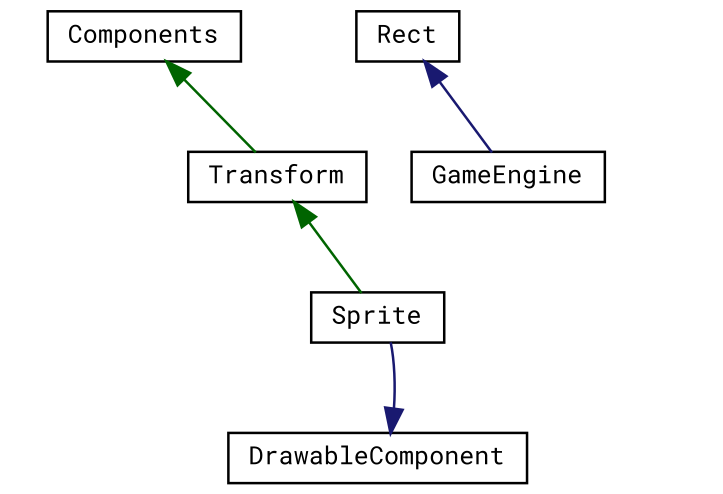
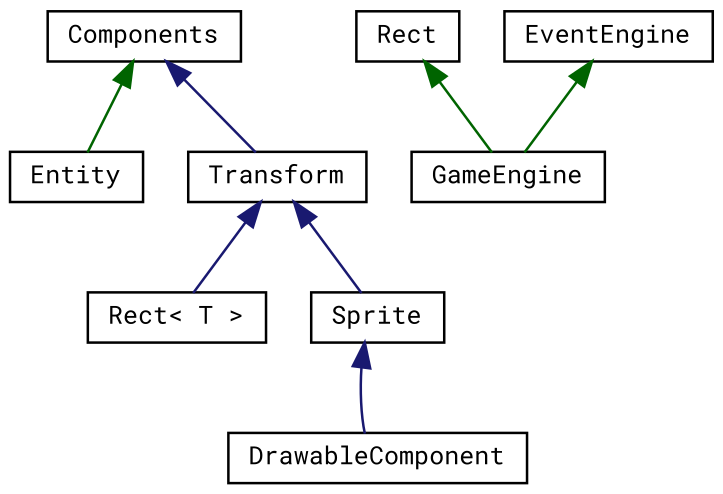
none -> (609, 36)
(220, 116) -> (220, 116)
(466, 117) -> (466, 117)
none -> (77, 177)
(335, 258) -> (335, 258)
none -> (177, 317)
(394, 375) -> (361, 401)
